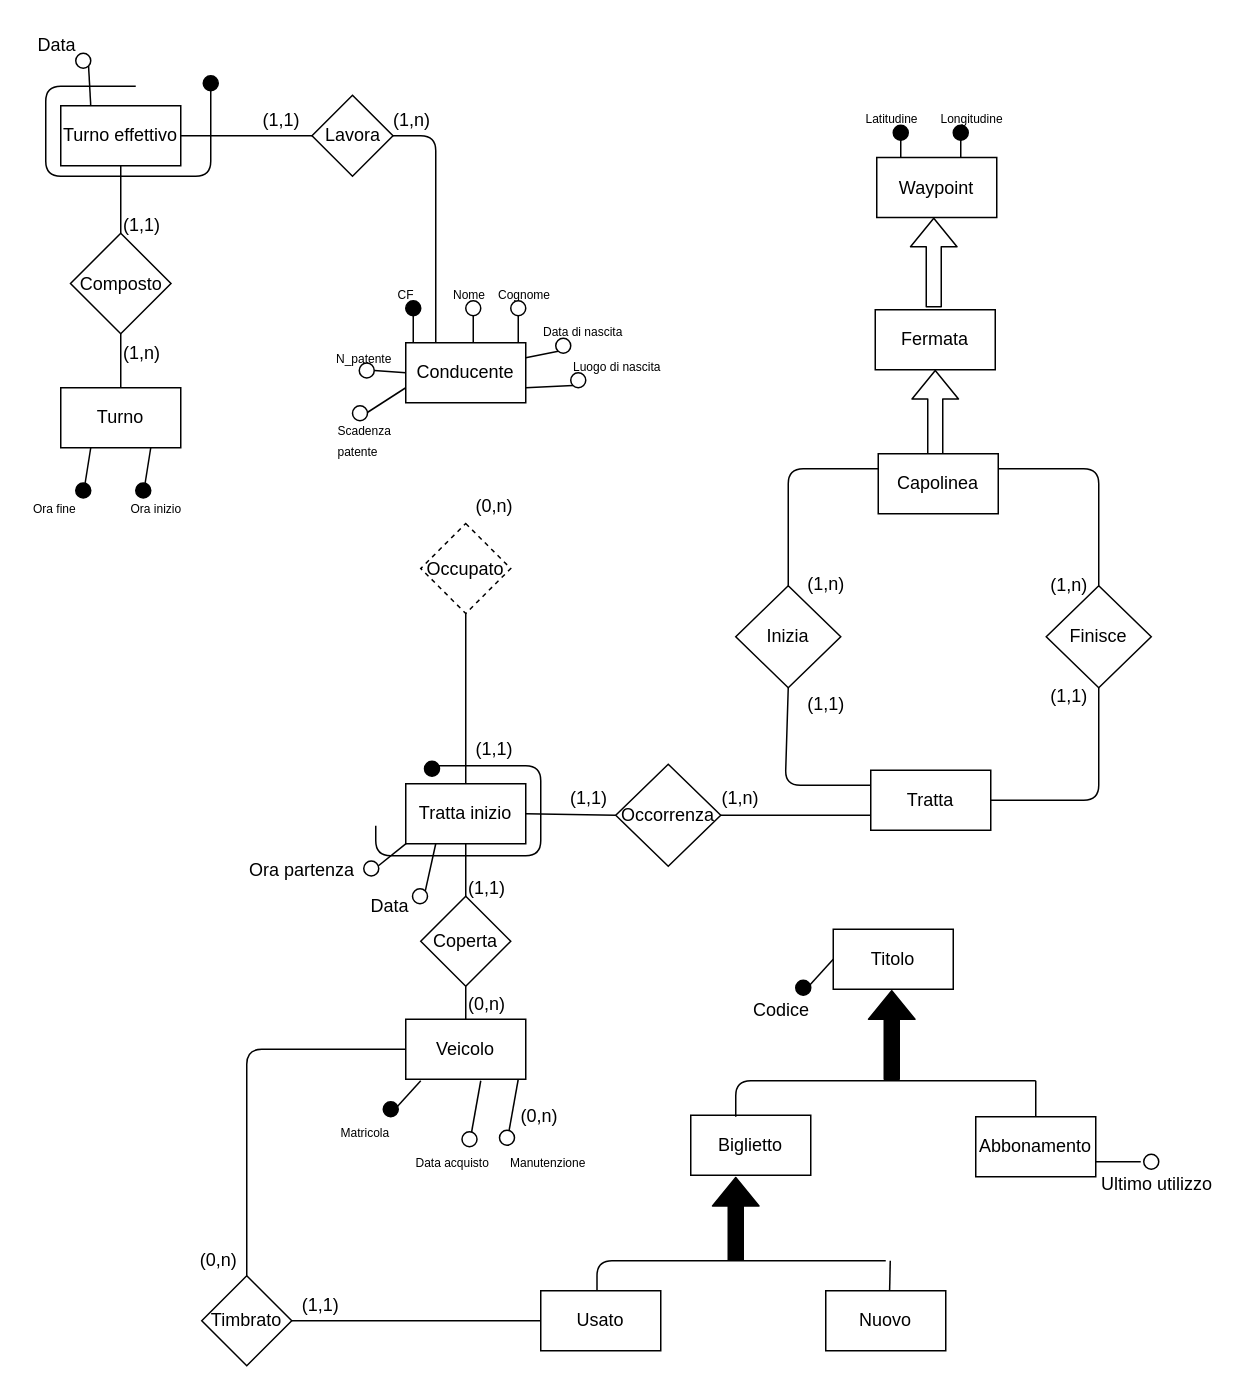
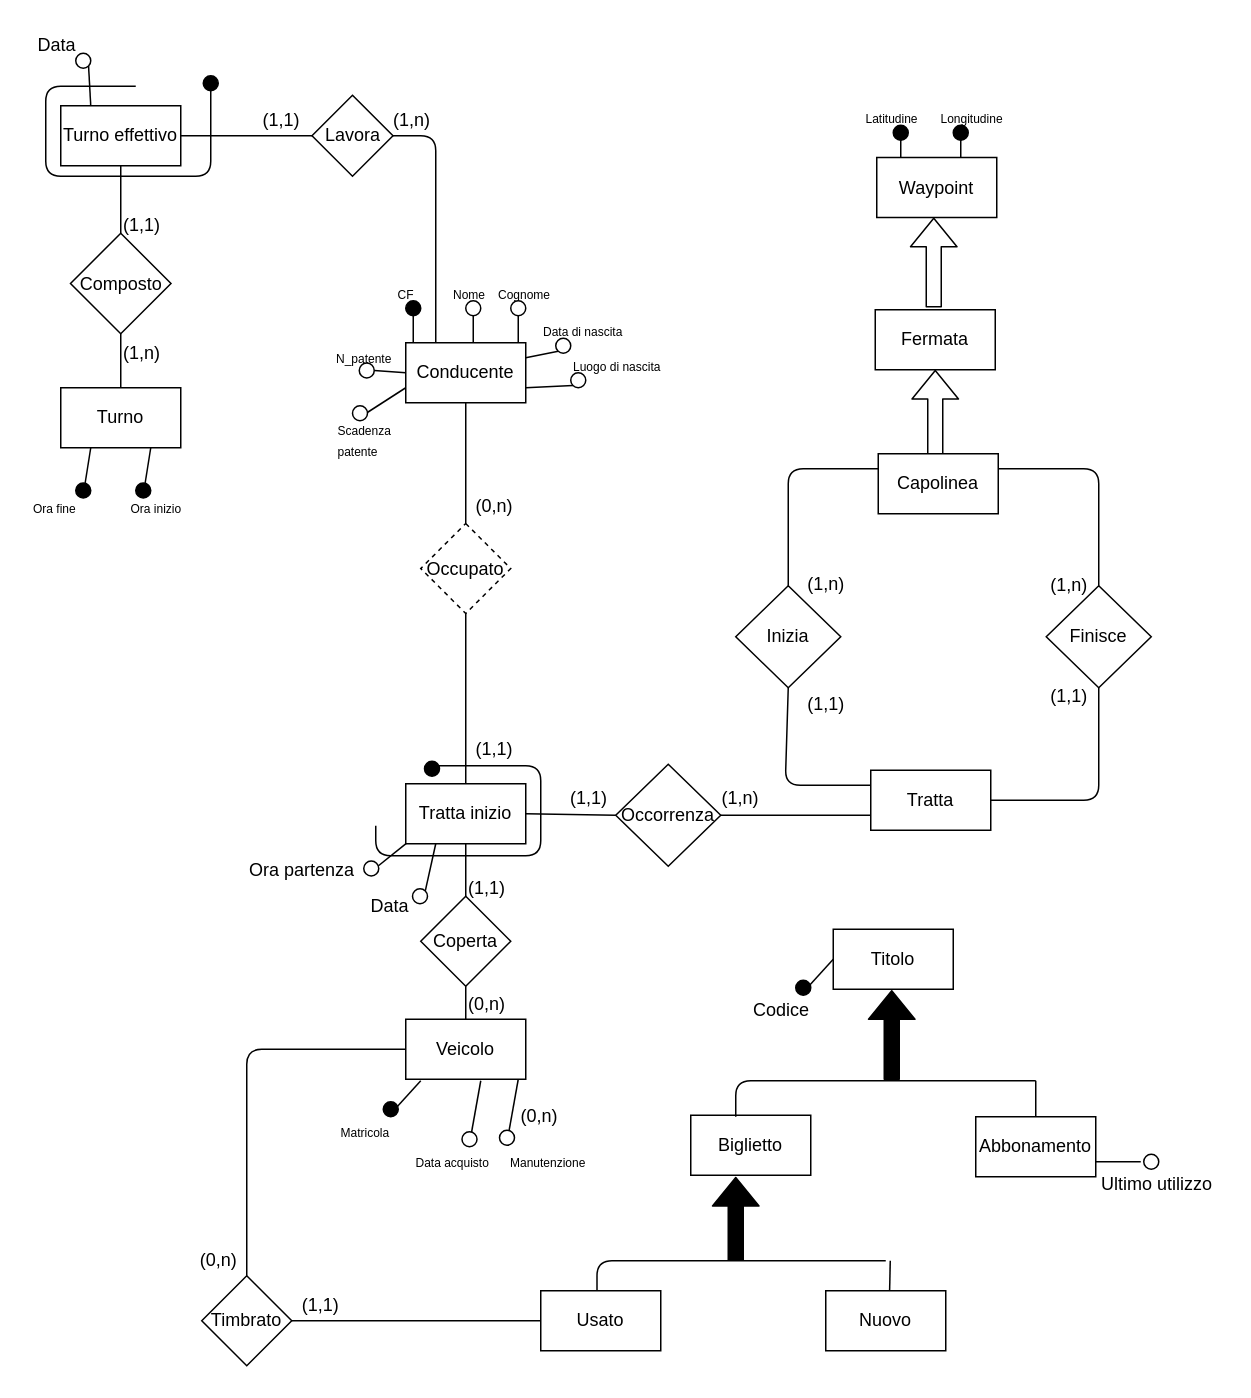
none -> (466, 463)
